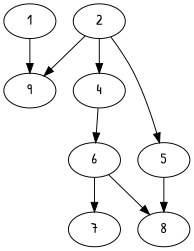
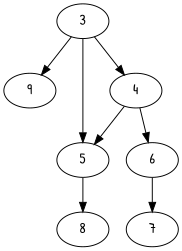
(30, 21) -> none
(99, 21) -> (83, 21)
none -> (112, 121)
(126, 191) -> none
